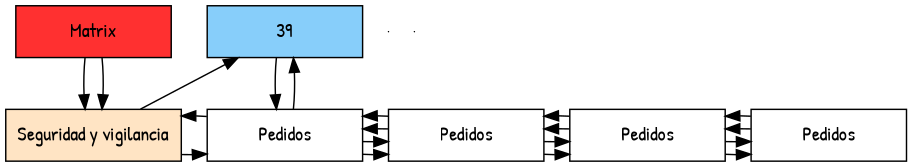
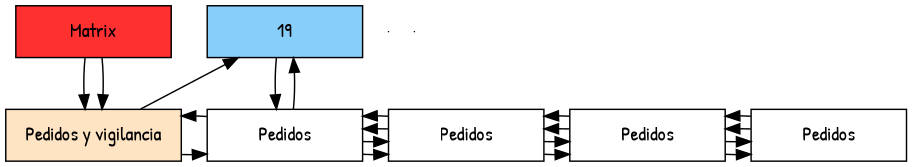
(285, 32) -> (285, 32)
(94, 135) -> (94, 135)
